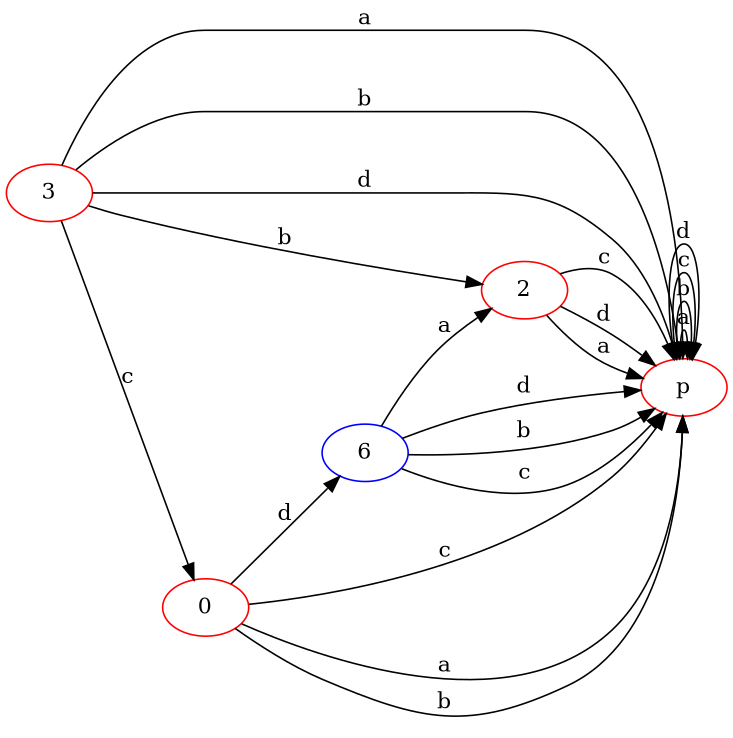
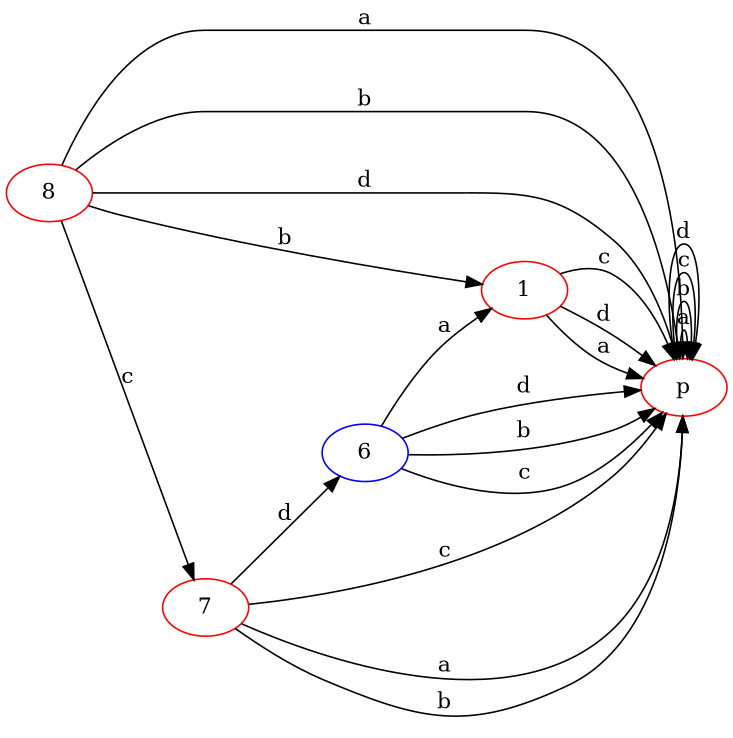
(49, 193) -> (49, 193)
(525, 290) -> (525, 290)
(206, 607) -> (206, 607)
